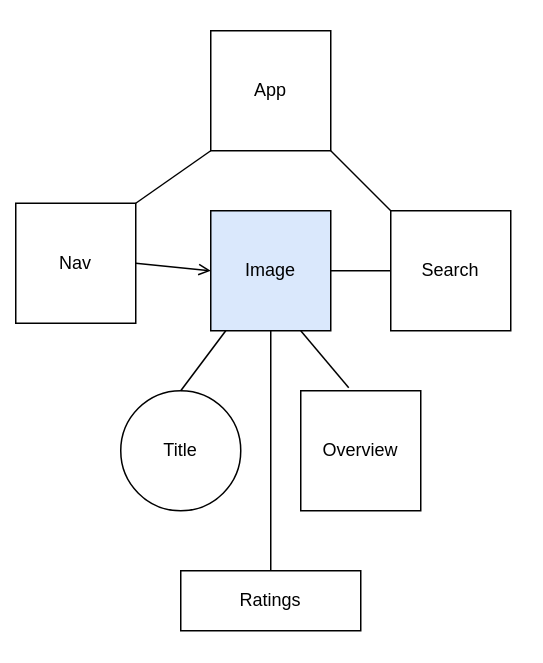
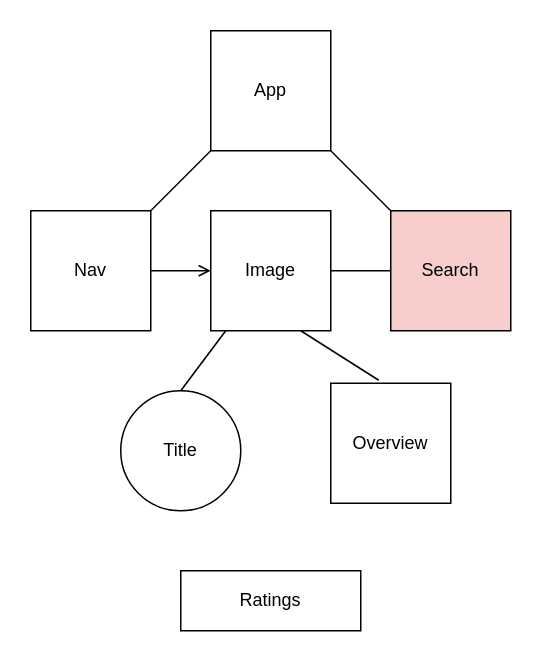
(76, 263) -> (91, 271)
(271, 271) -> (271, 271)
(451, 271) -> (451, 271)
(271, 451) -> none
(361, 451) -> (391, 443)
